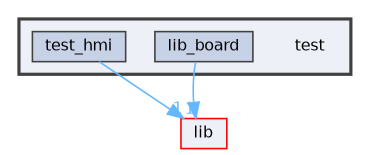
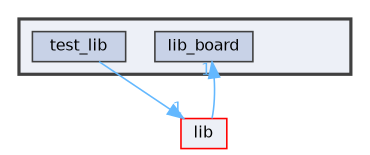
(79, 47) -> (79, 47)
(310, 47) -> none
(193, 84) -> (214, 98)
